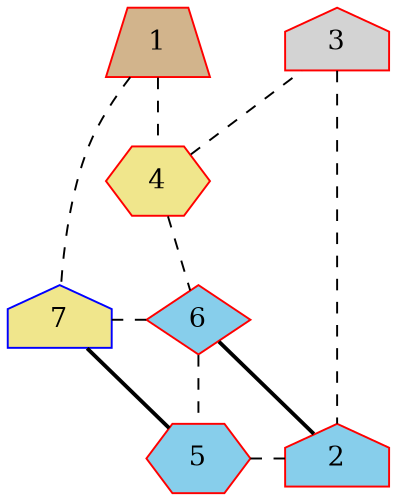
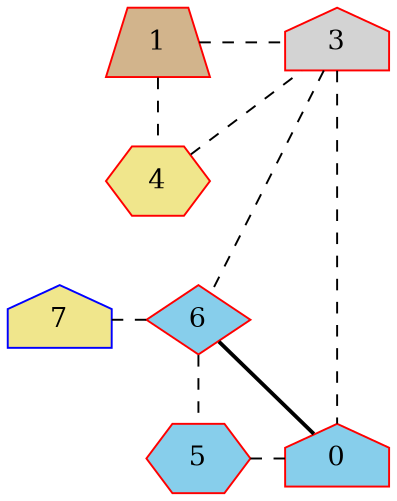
(79, 175) -> (242, 42)
(179, 253) -> (267, 182)
(128, 388) -> none
(337, 458) -> (337, 458)
